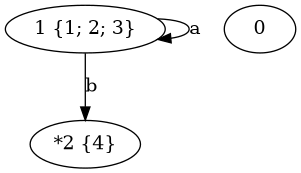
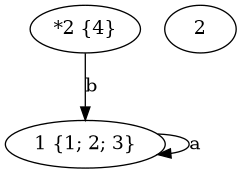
(260, 29) -> (200, 29)
(85, 80) -> (85, 80)
